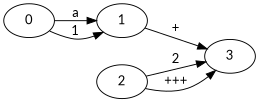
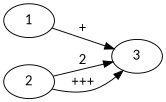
(29, 21) -> none
